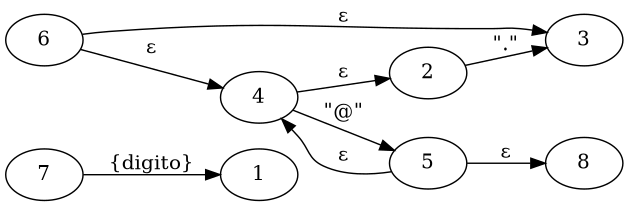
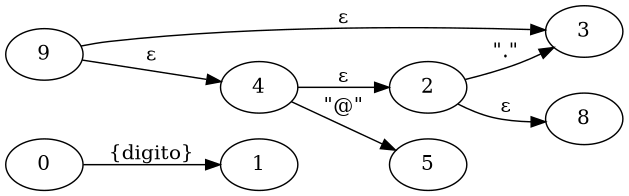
(44, 40) -> (44, 54)
(499, 163) -> (493, 118)
(333, 170) -> none
(44, 175) -> (44, 165)
